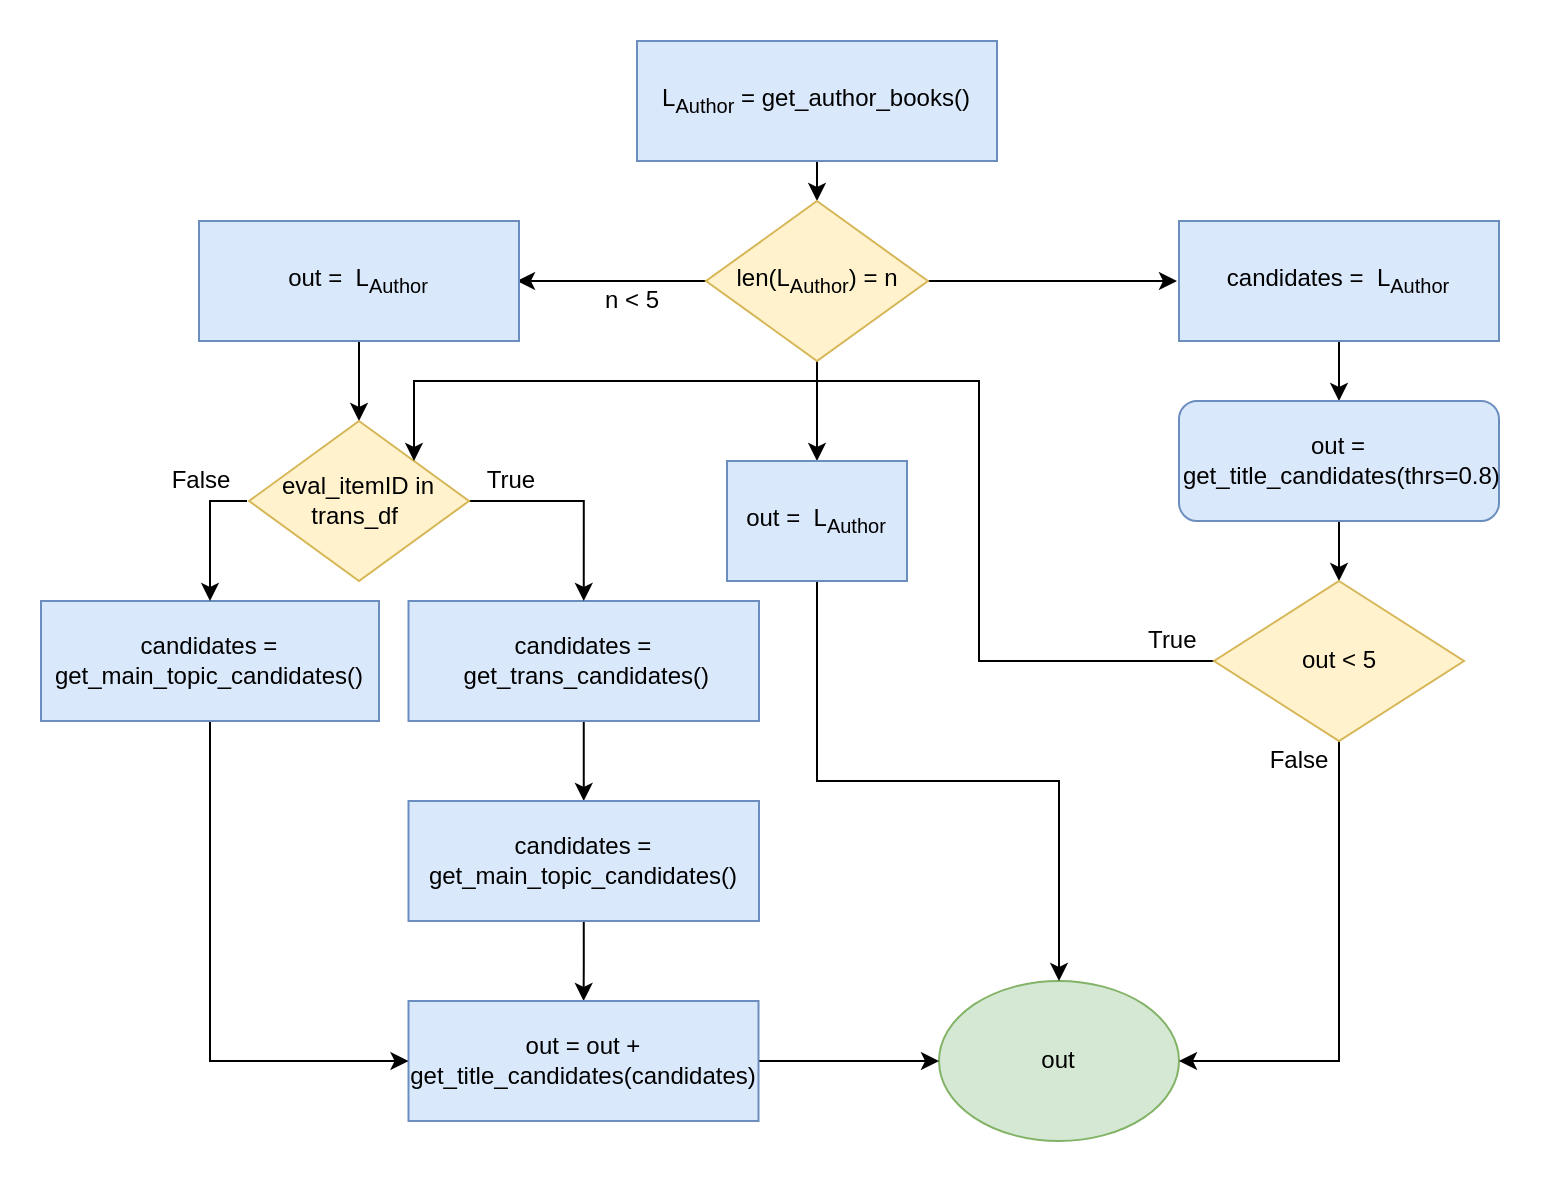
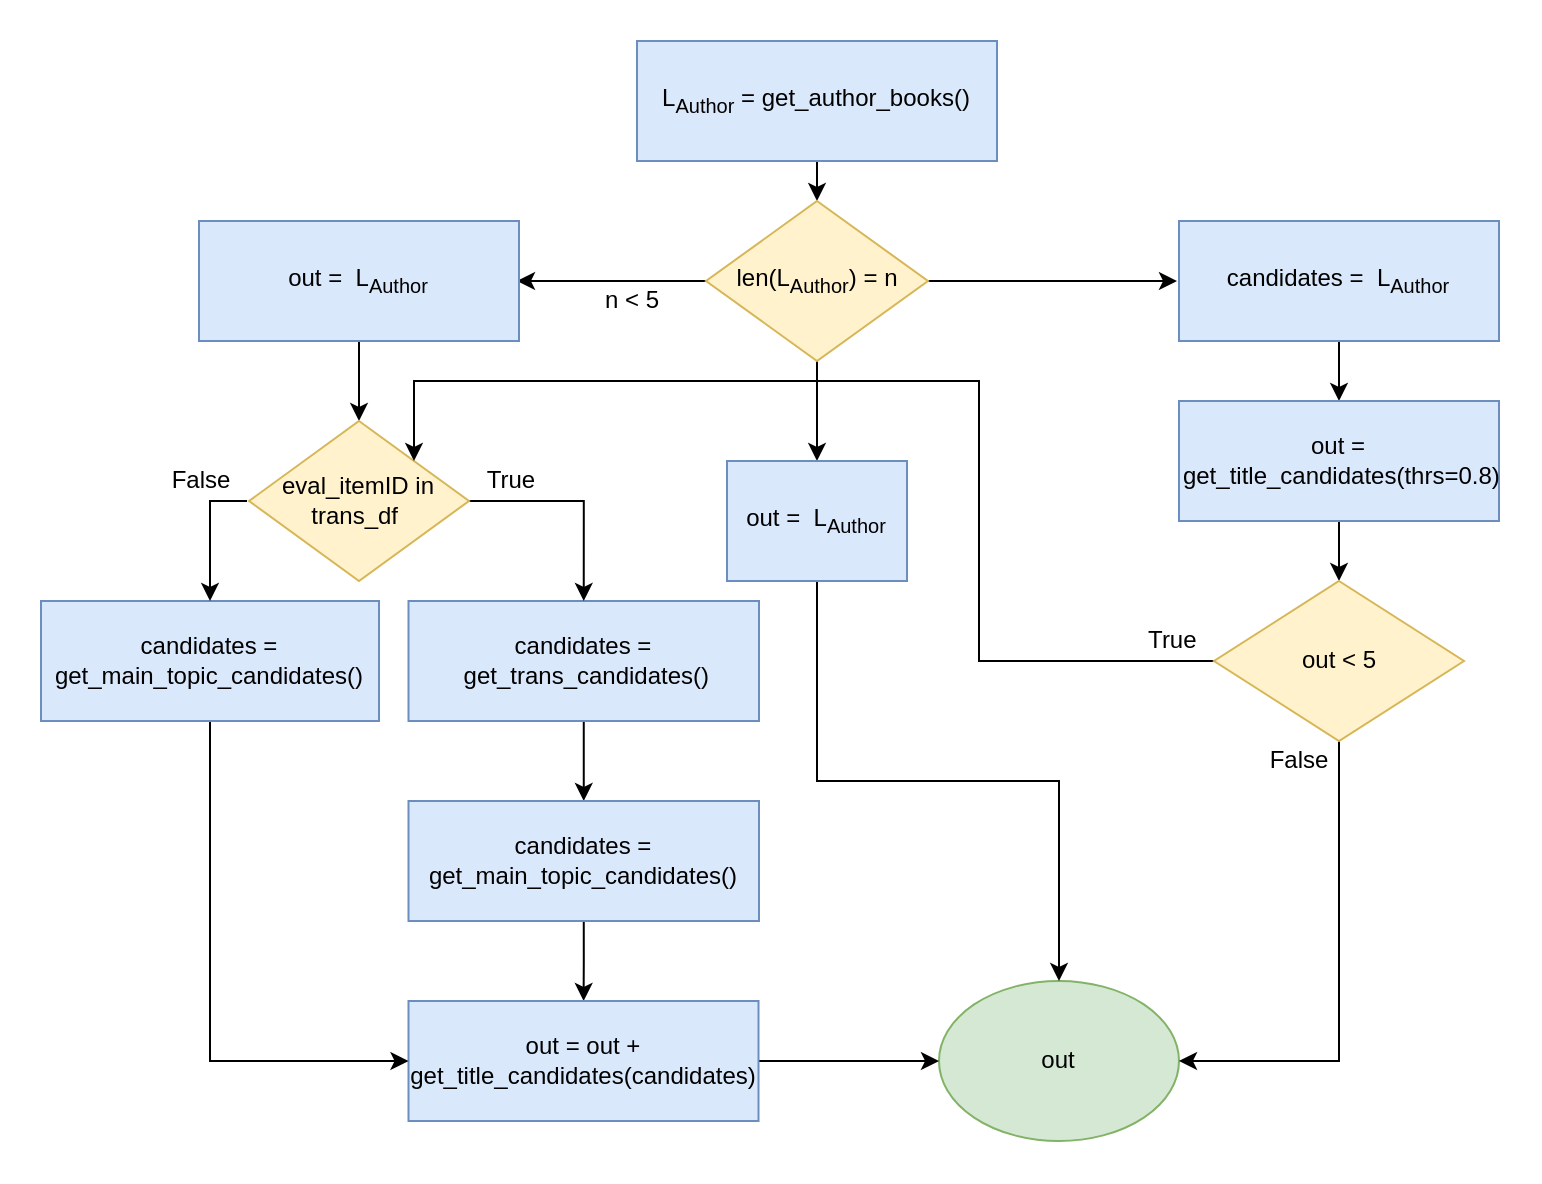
(1339, 461) -> (1339, 461)
